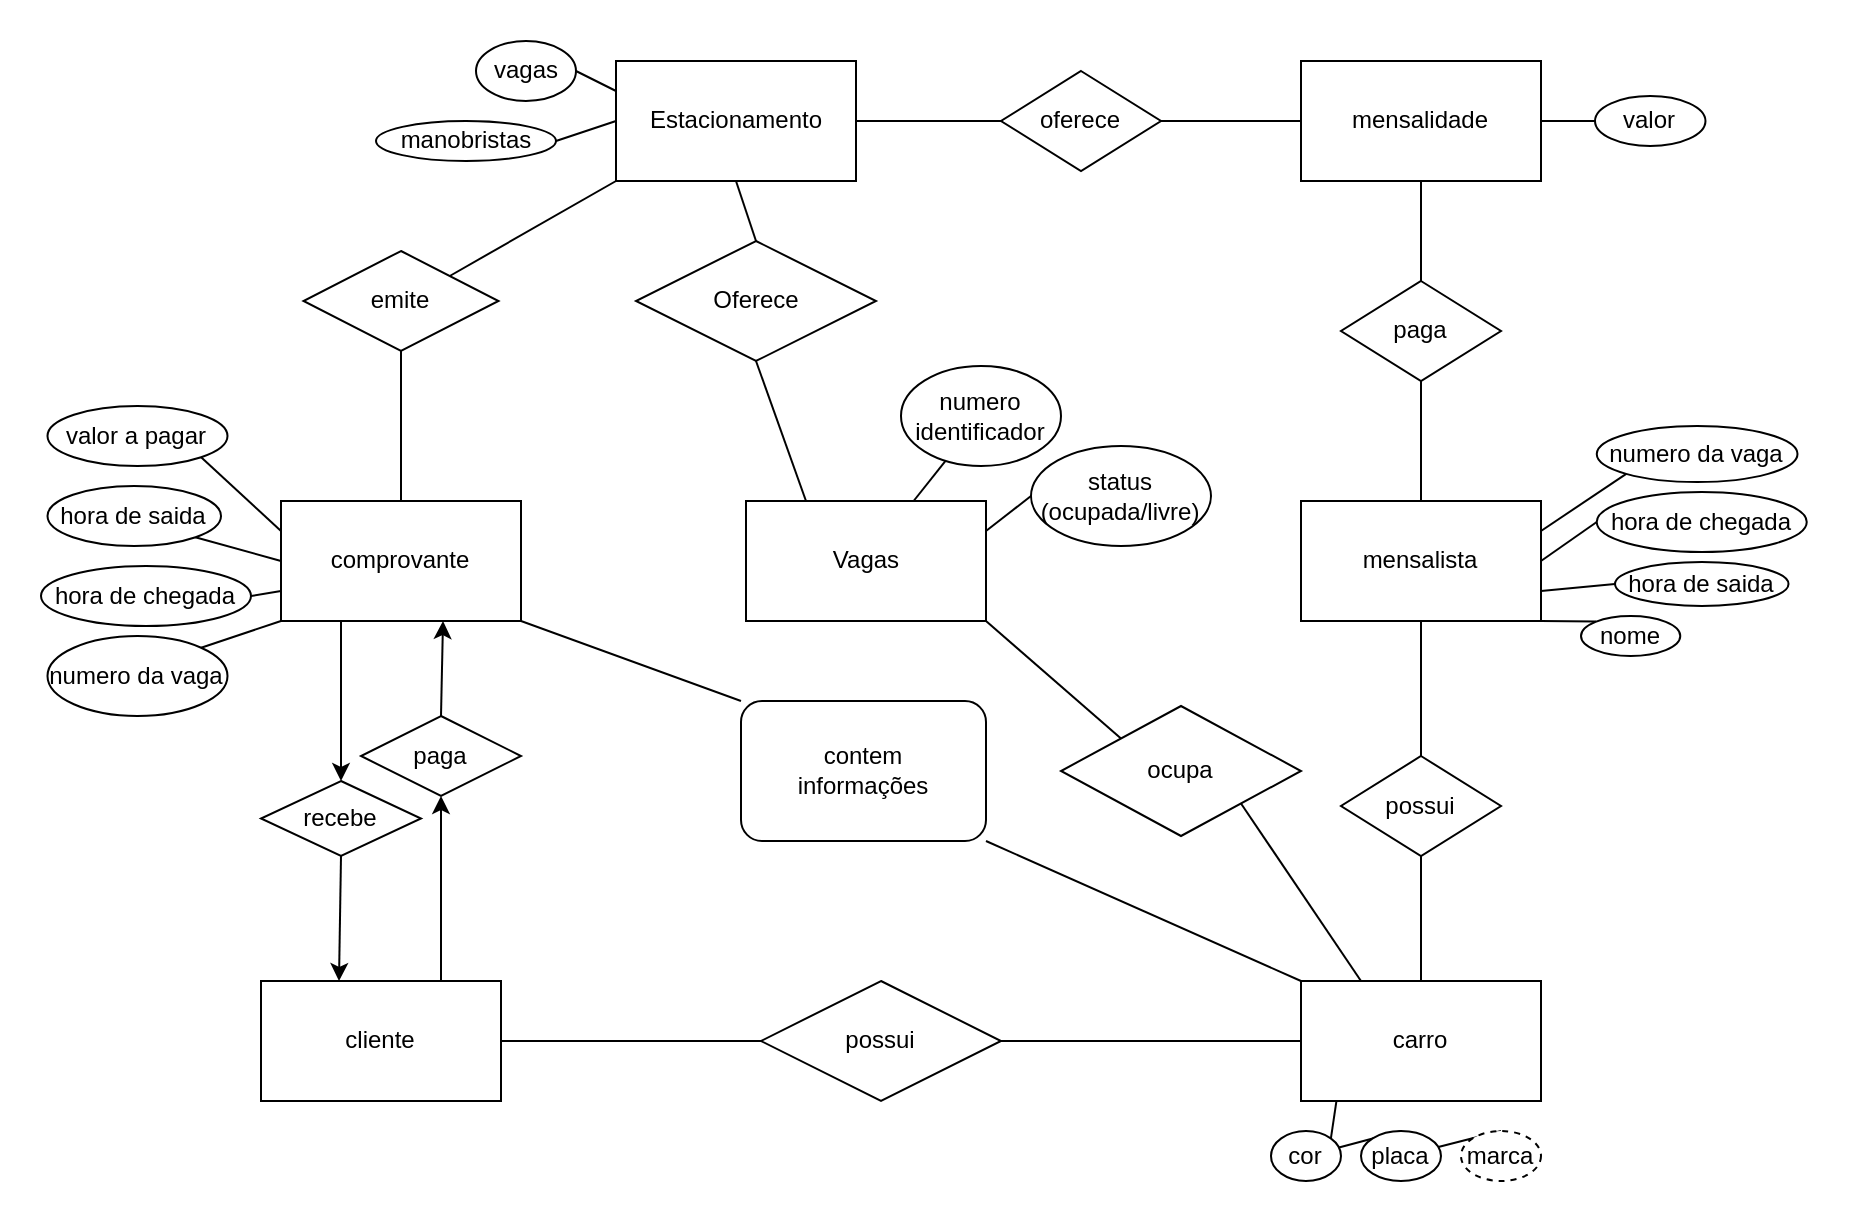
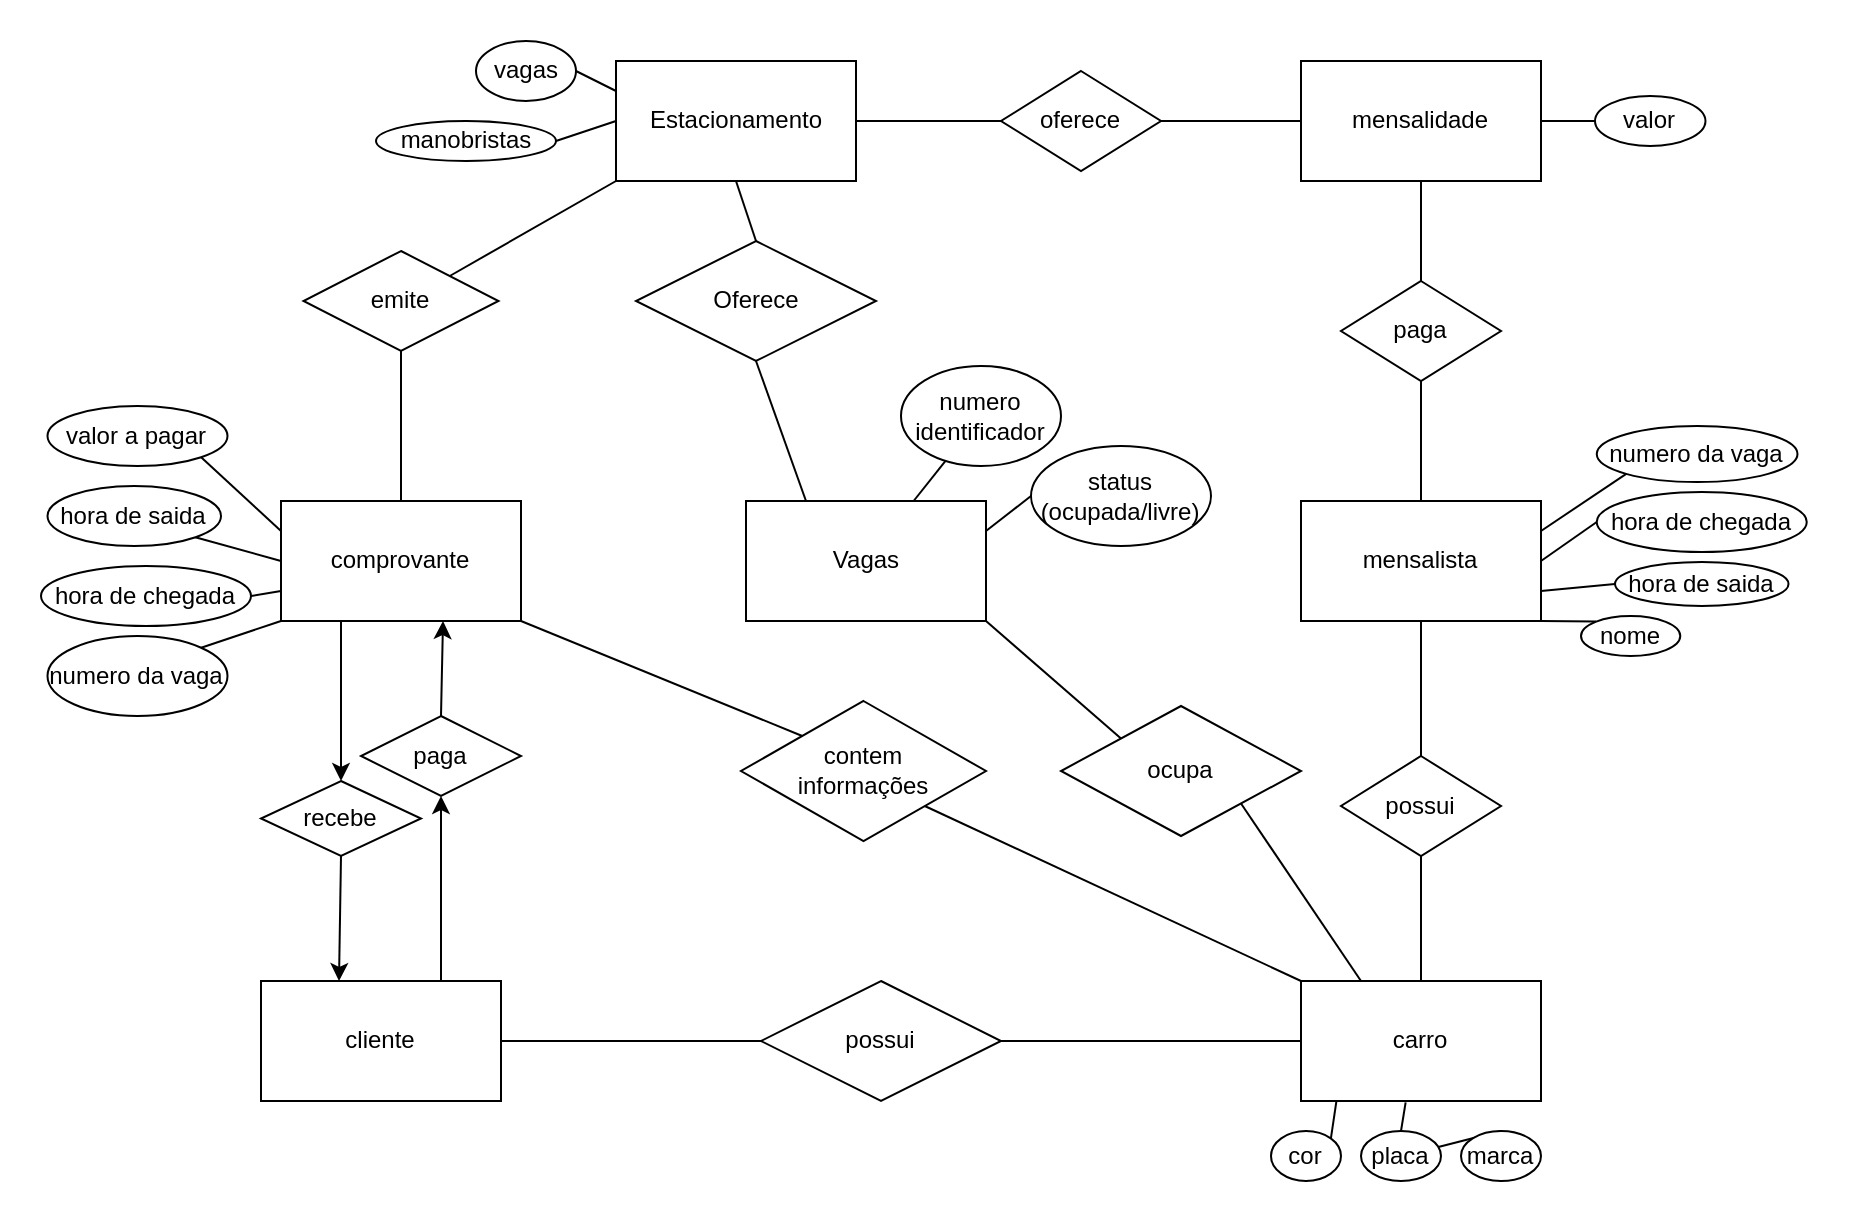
(864, 771) -> (864, 771)
(1355, 1143) -> (1403, 1117)
(1501, 1156) -> (1501, 1156)
